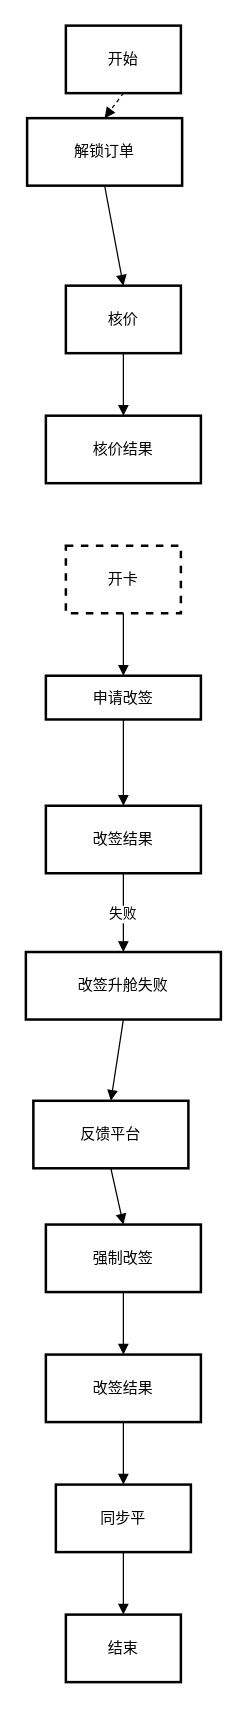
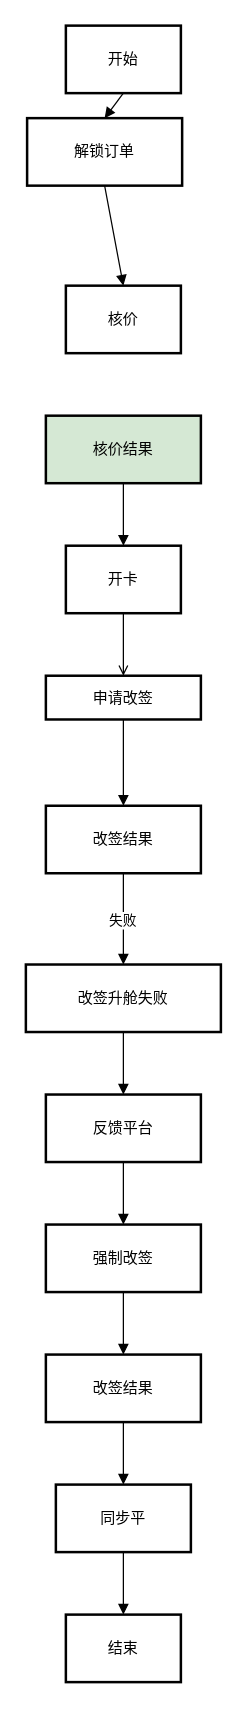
(116, 102) -> (116, 102)
(123, 380) -> none
(123, 449) -> (123, 449)
none -> (123, 510)
(123, 579) -> (123, 579)
(123, 664) -> (123, 667)
(123, 986) -> (123, 998)
(111, 1134) -> (123, 1128)
